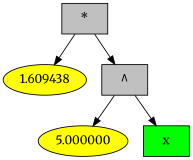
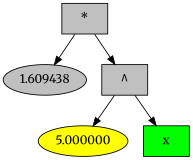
(45, 80) -> (45, 80)
